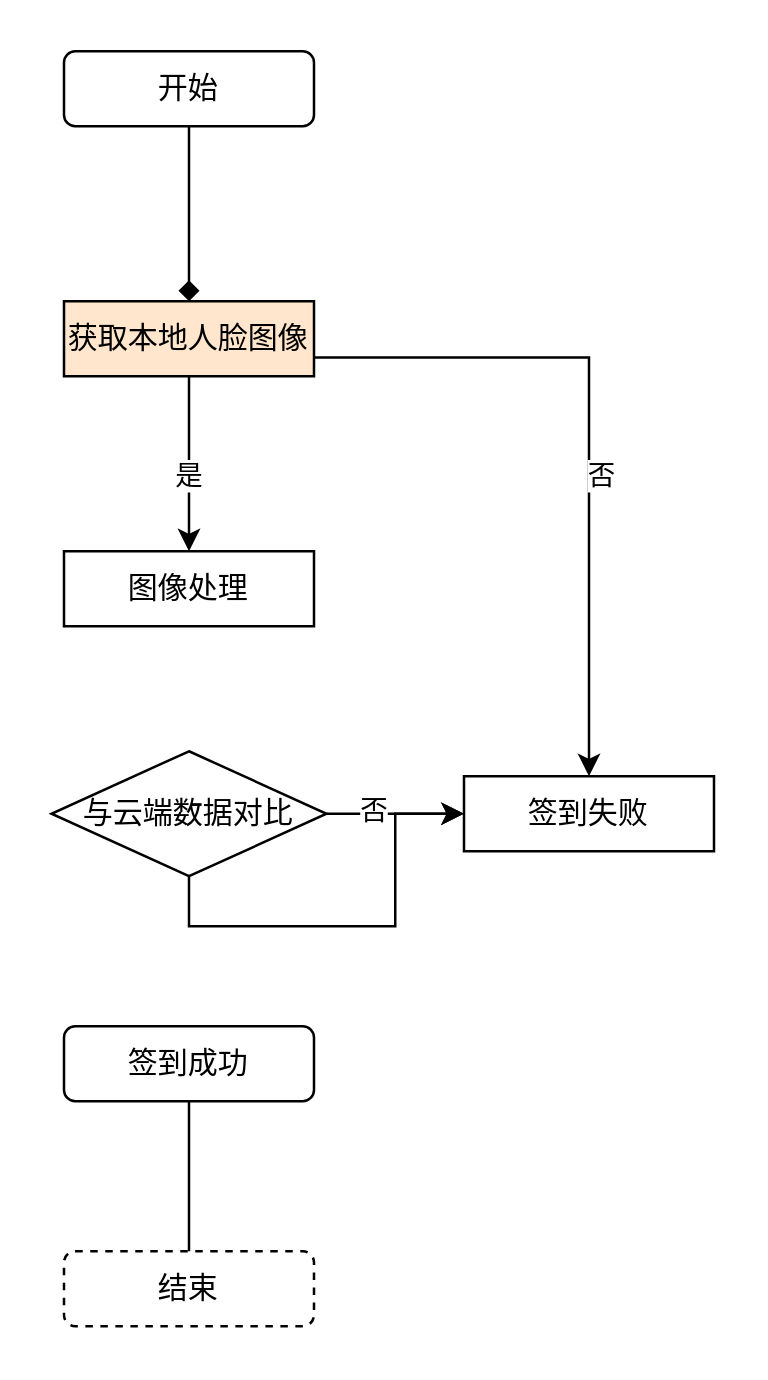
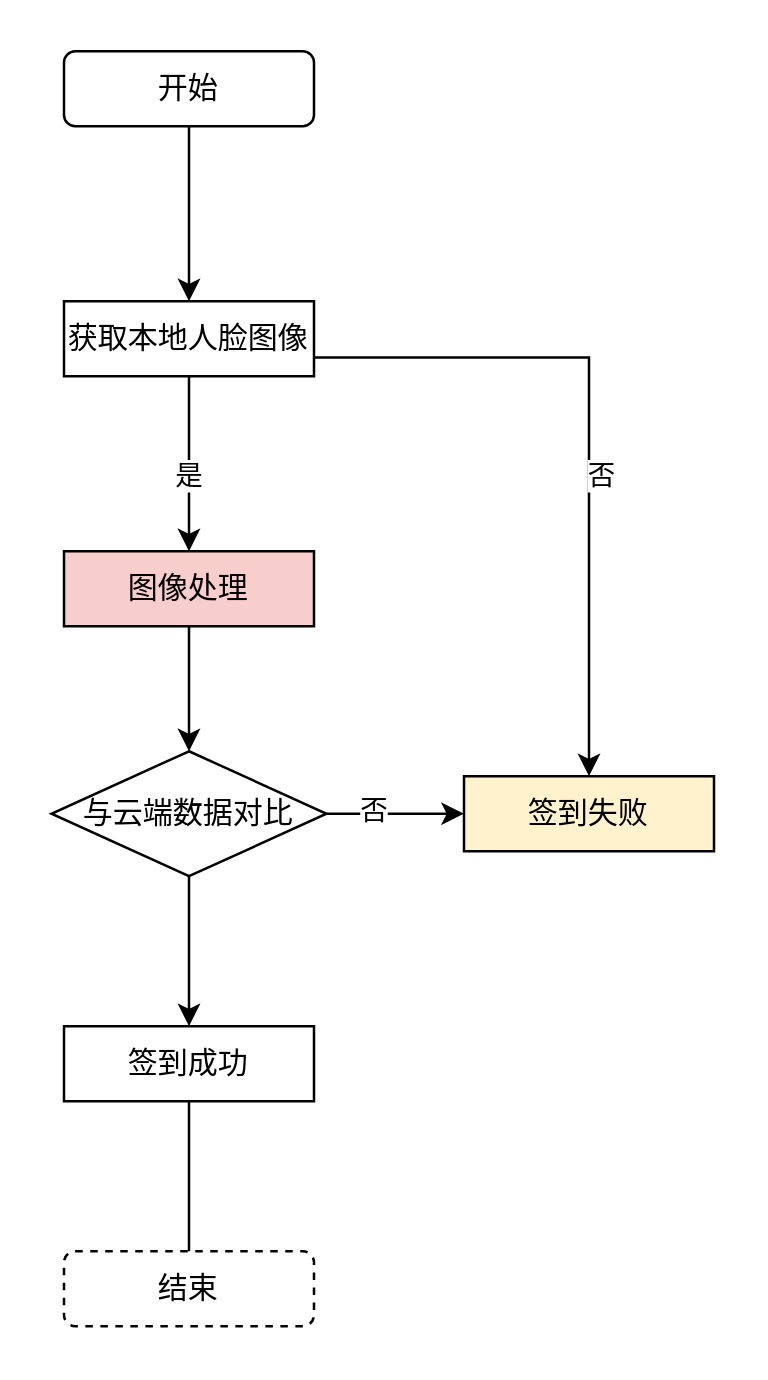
(189, 281) -> (189, 282)
(189, 339) -> (189, 339)
(189, 589) -> (189, 589)
none -> (189, 680)
(589, 814) -> (589, 814)
(344, 926) -> (189, 966)
(189, 1064) -> (189, 1064)
